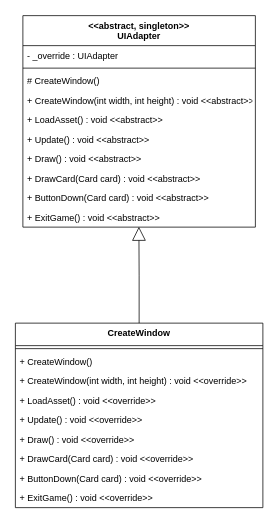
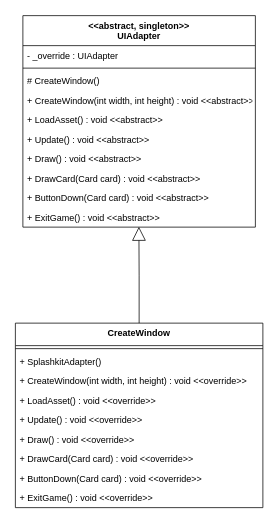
(57, 362) -> (66, 362)
